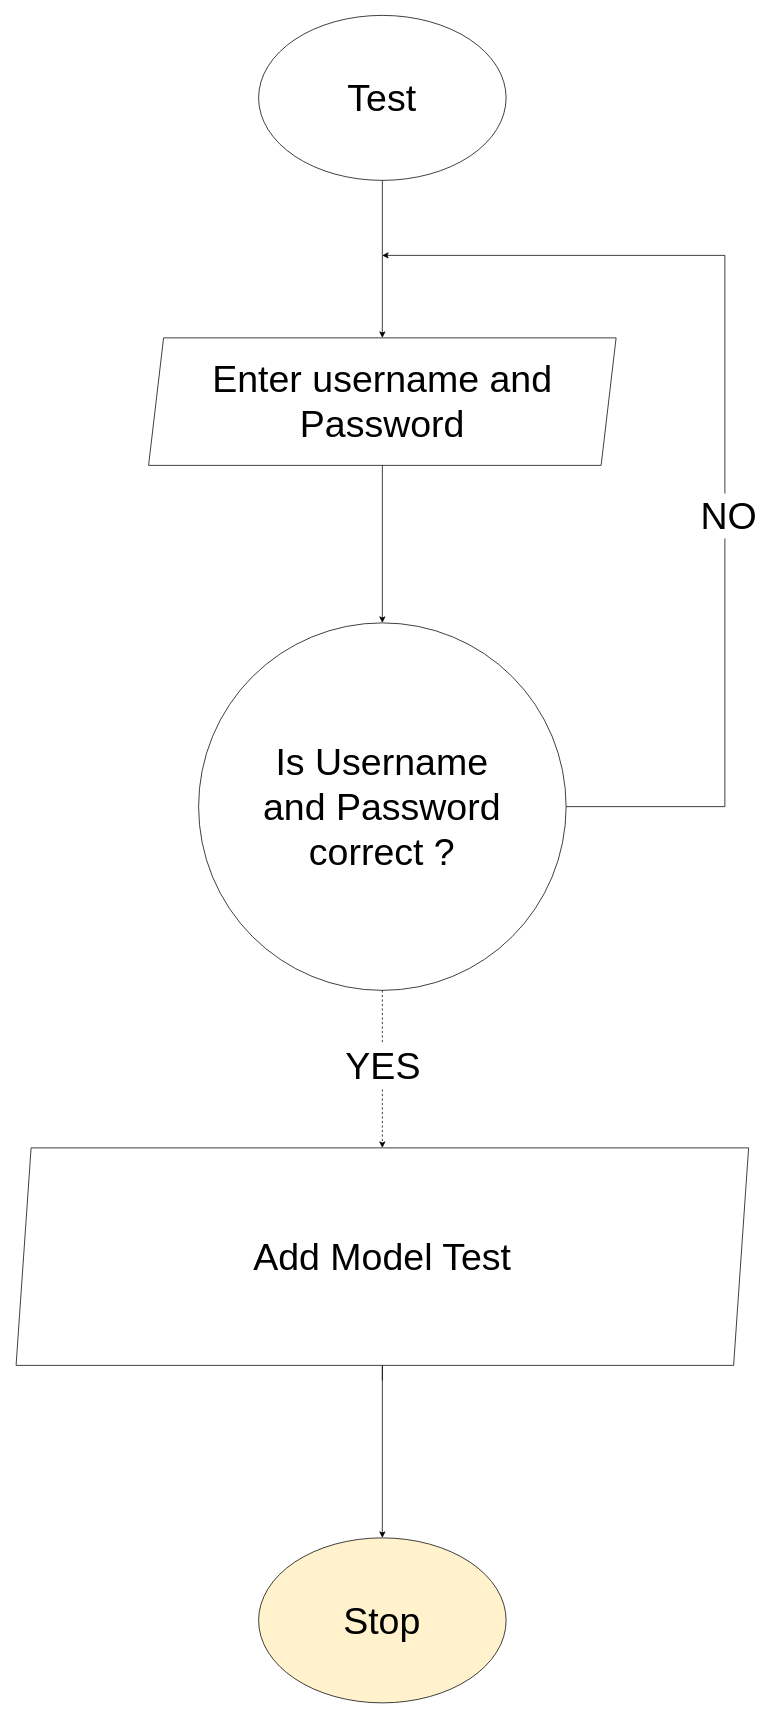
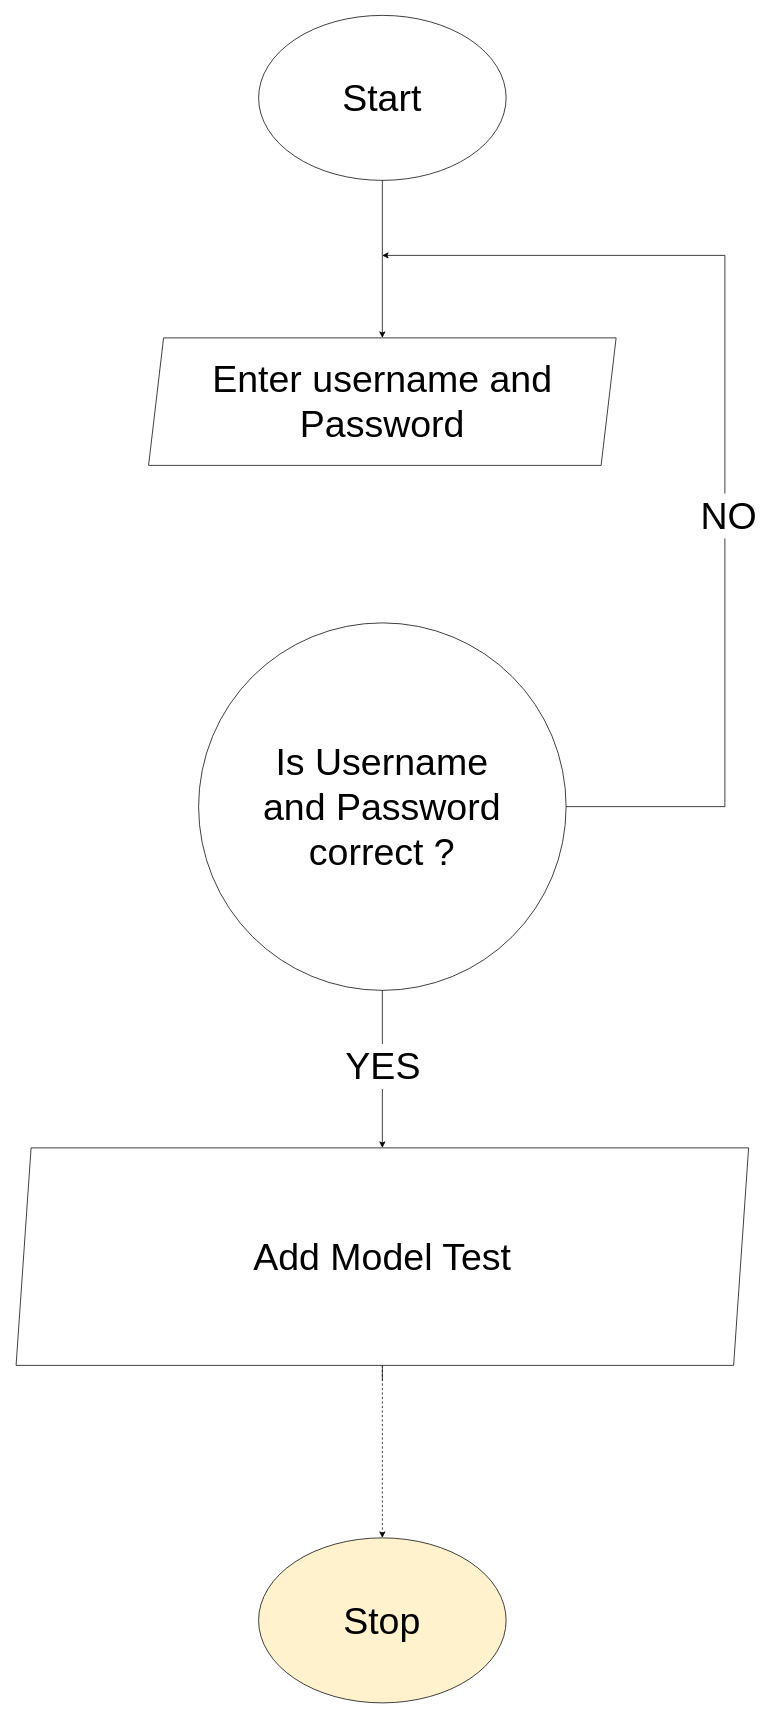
(382, 98) -> (382, 98)
(382, 542) -> none
(382, 1018) -> (382, 1018)
(382, 1457) -> (382, 1457)
